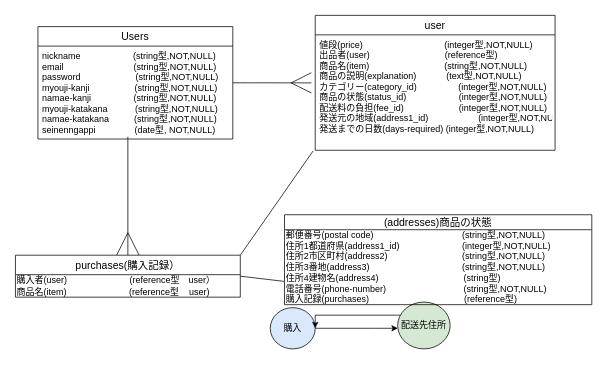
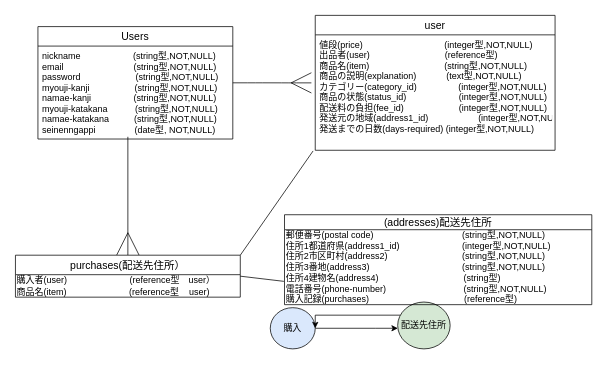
(438, 223) -> (438, 223)
(128, 266) -> (128, 266)
